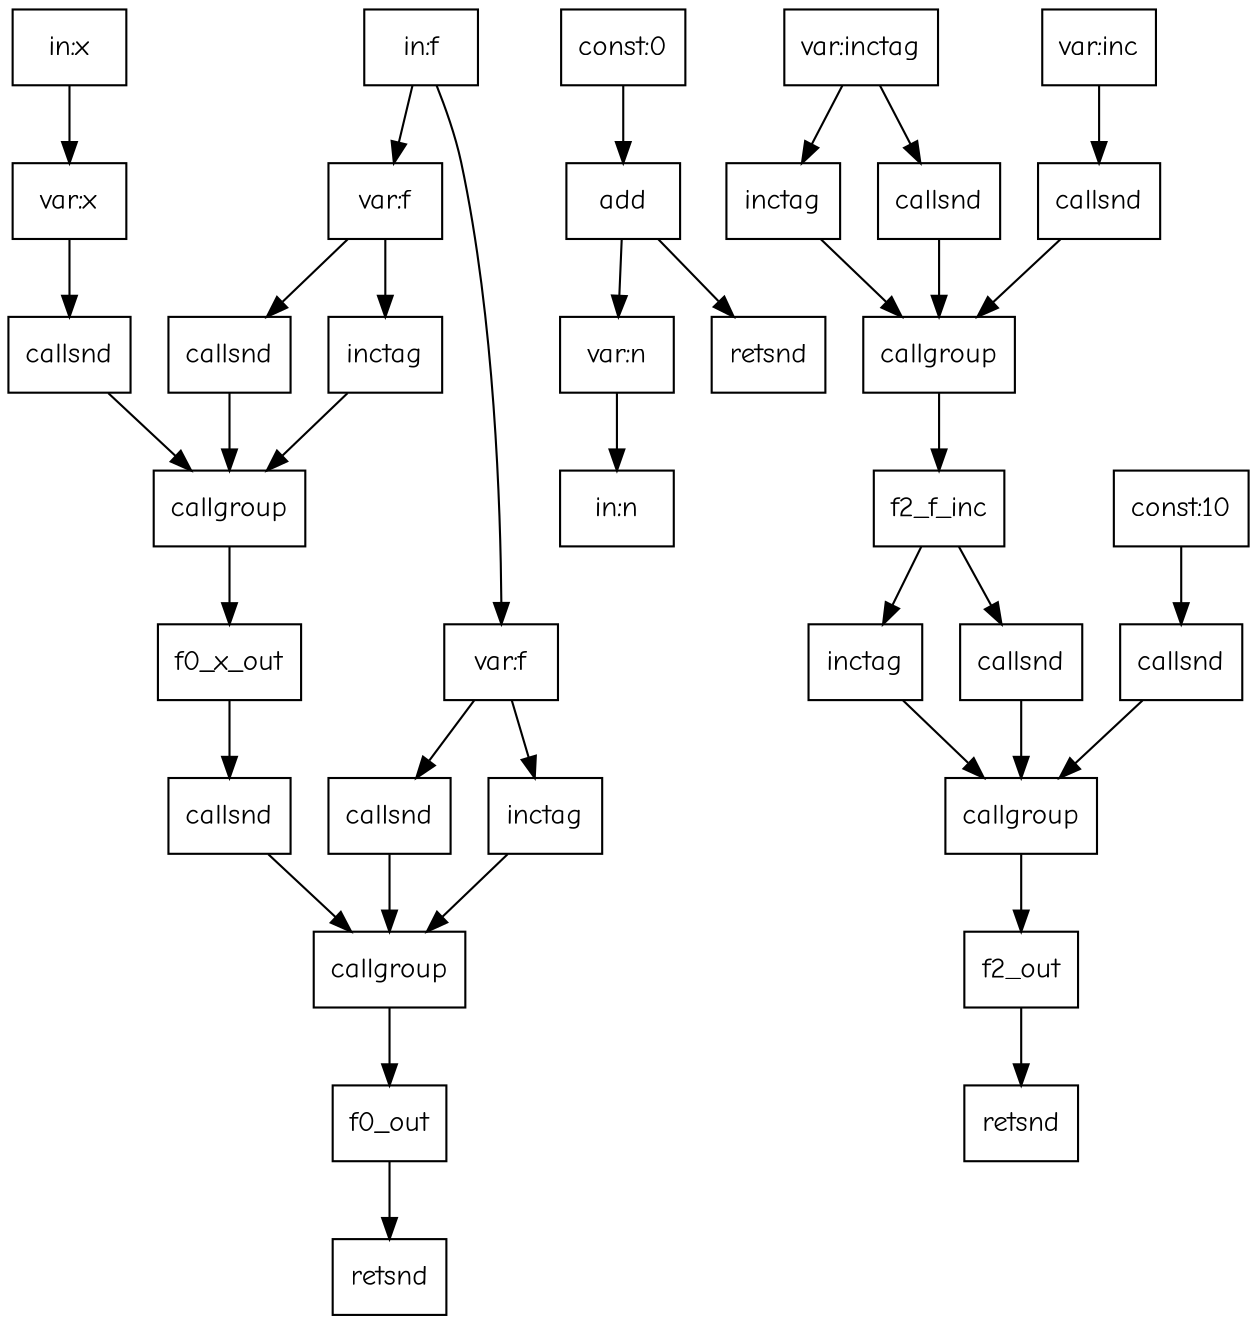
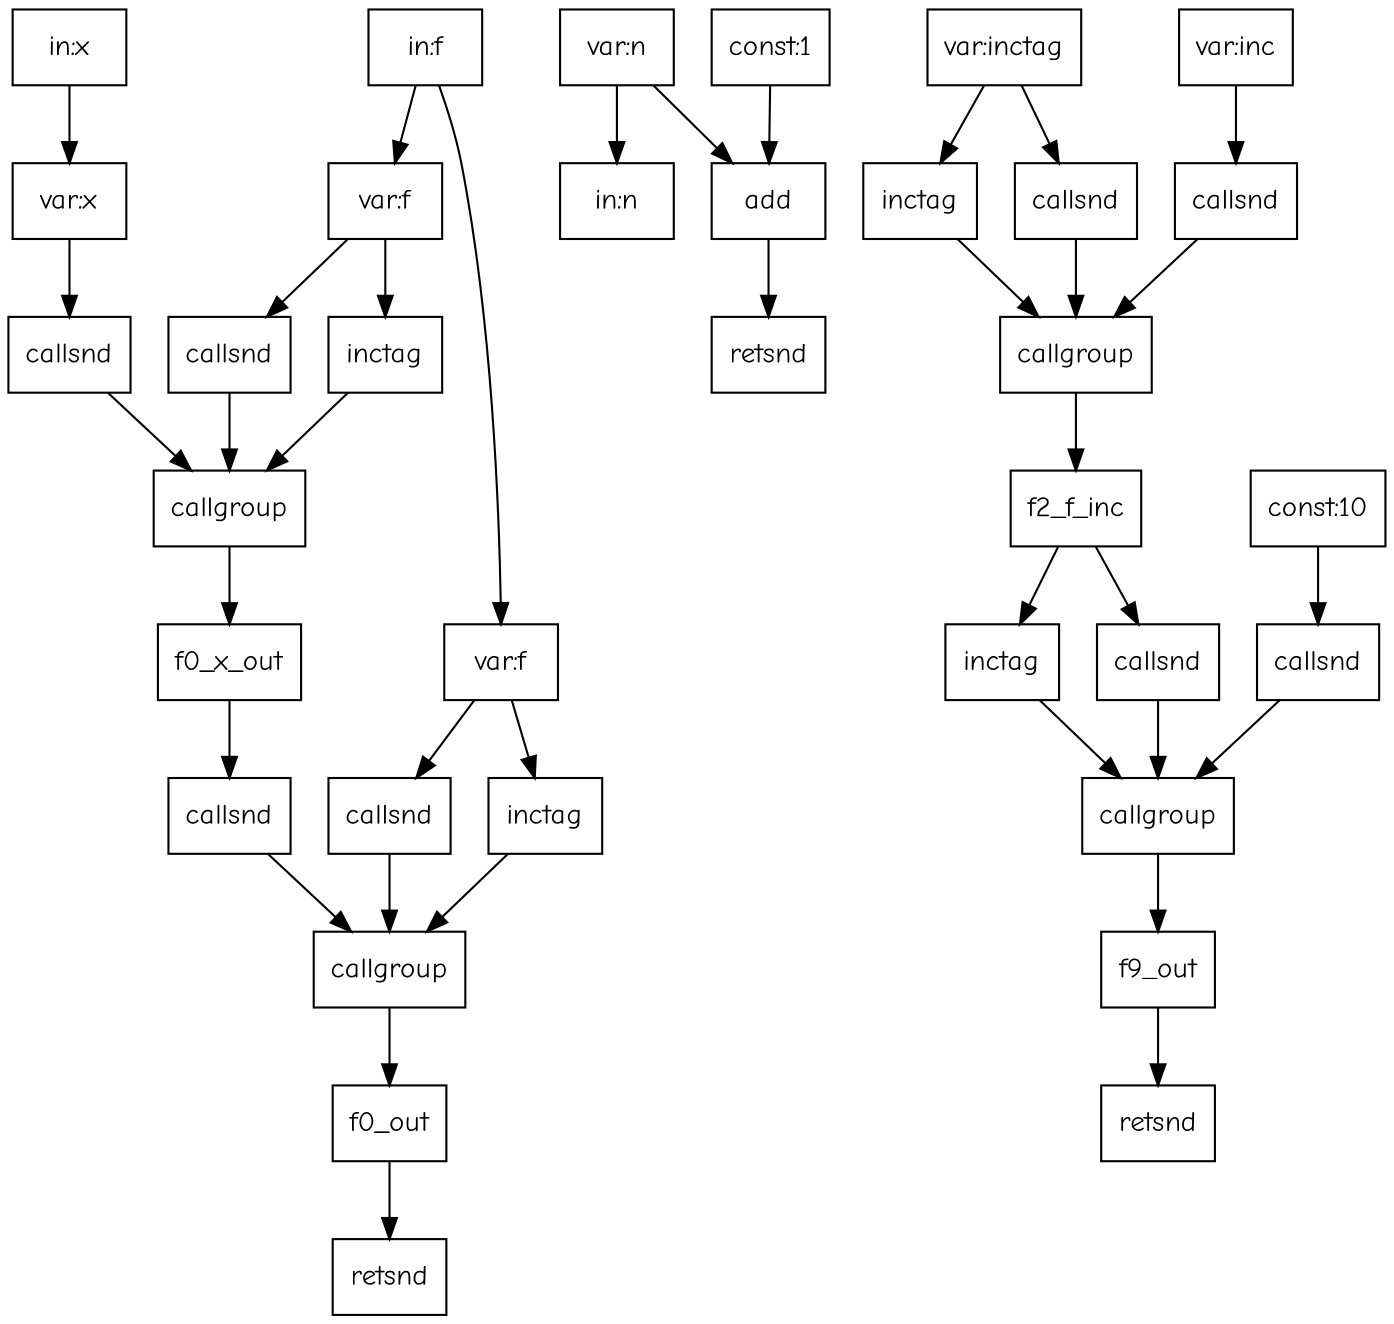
(623, 47) -> (771, 47)
(621, 268) -> (685, 117)
(1021, 970) -> (1158, 970)
